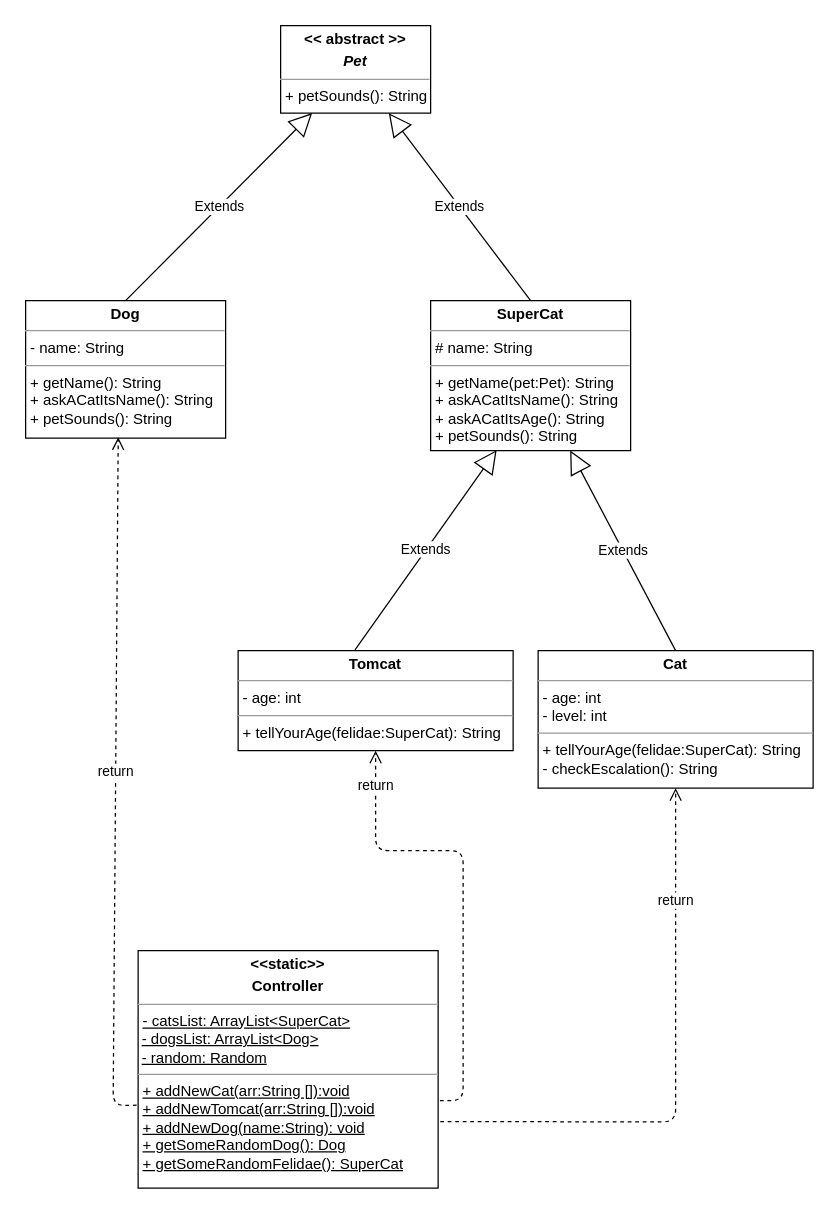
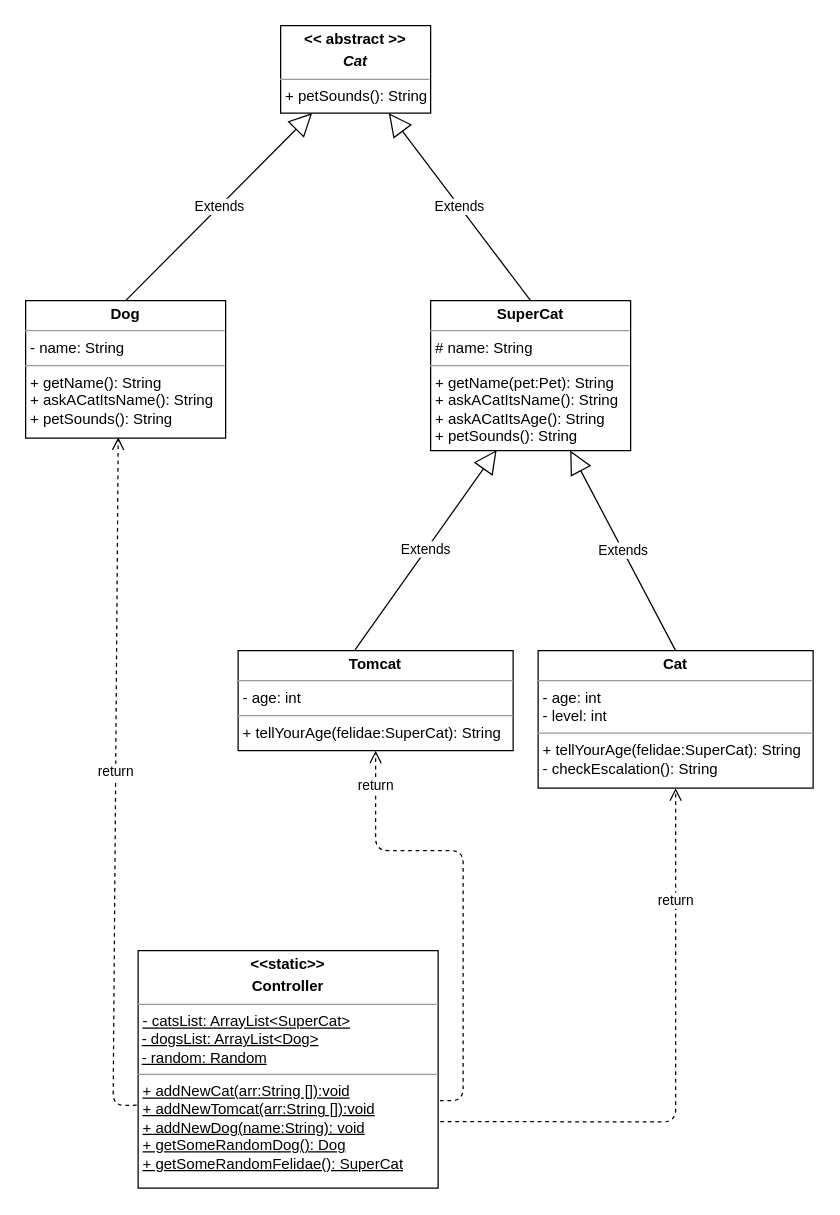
(361, 53) -> (361, 53)
